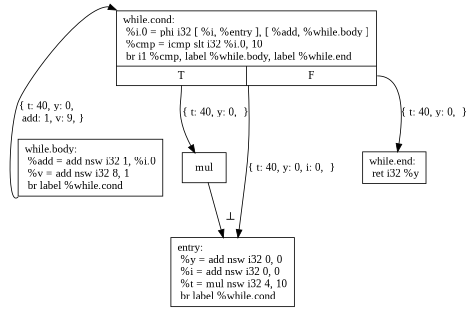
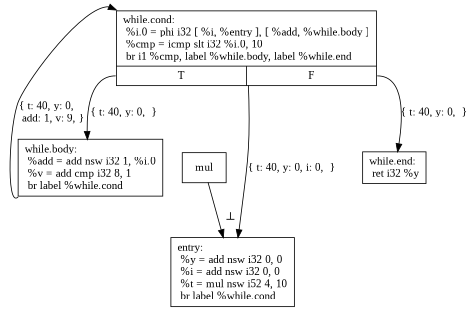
(181, 117) -> (91, 97)
(77, 173) -> (78, 173)
(233, 284) -> (233, 284)
